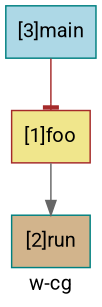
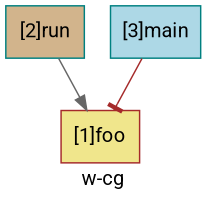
(51, 182) -> (69, 78)
